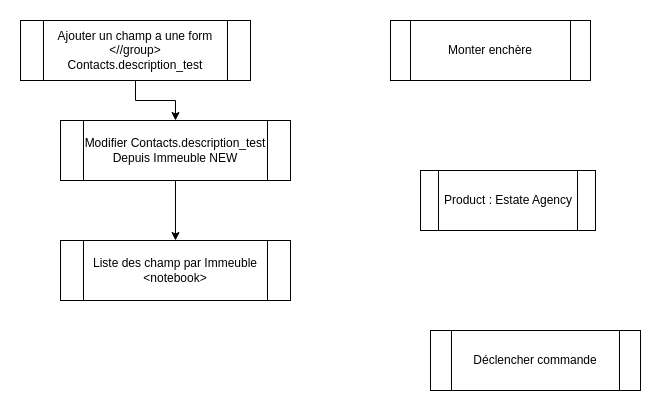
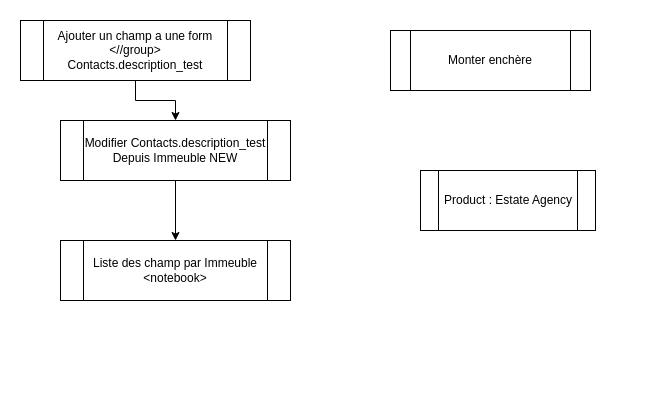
(491, 51) -> (491, 61)
(536, 361) -> none
